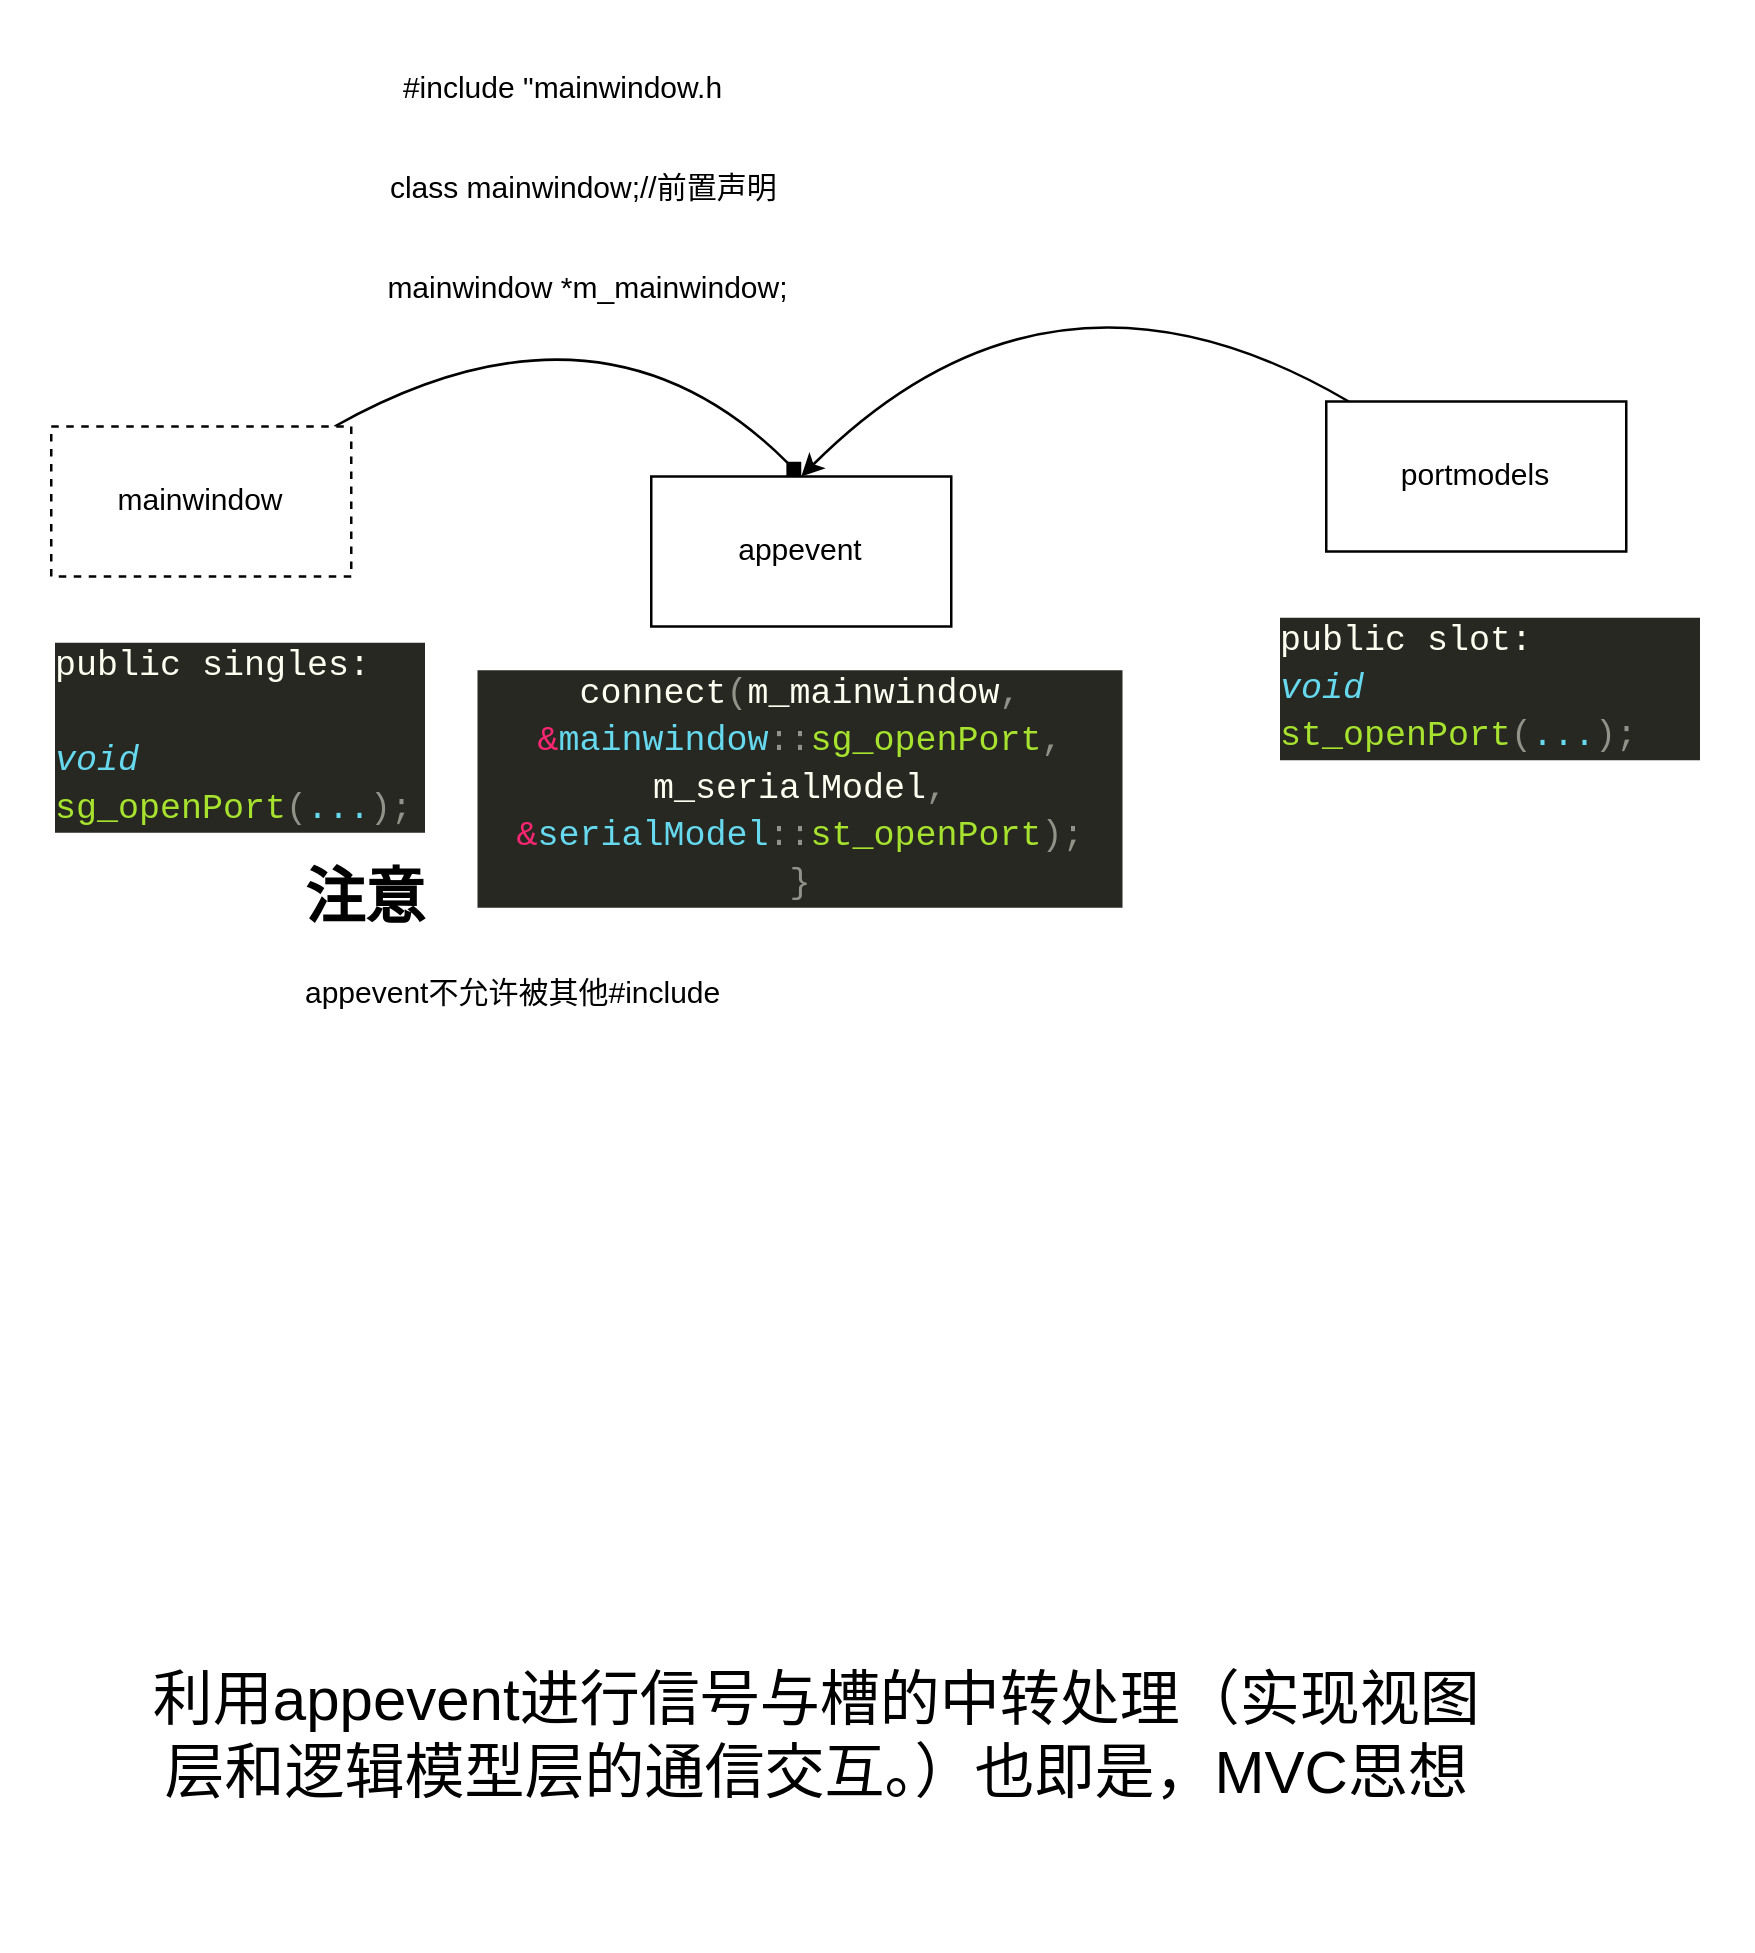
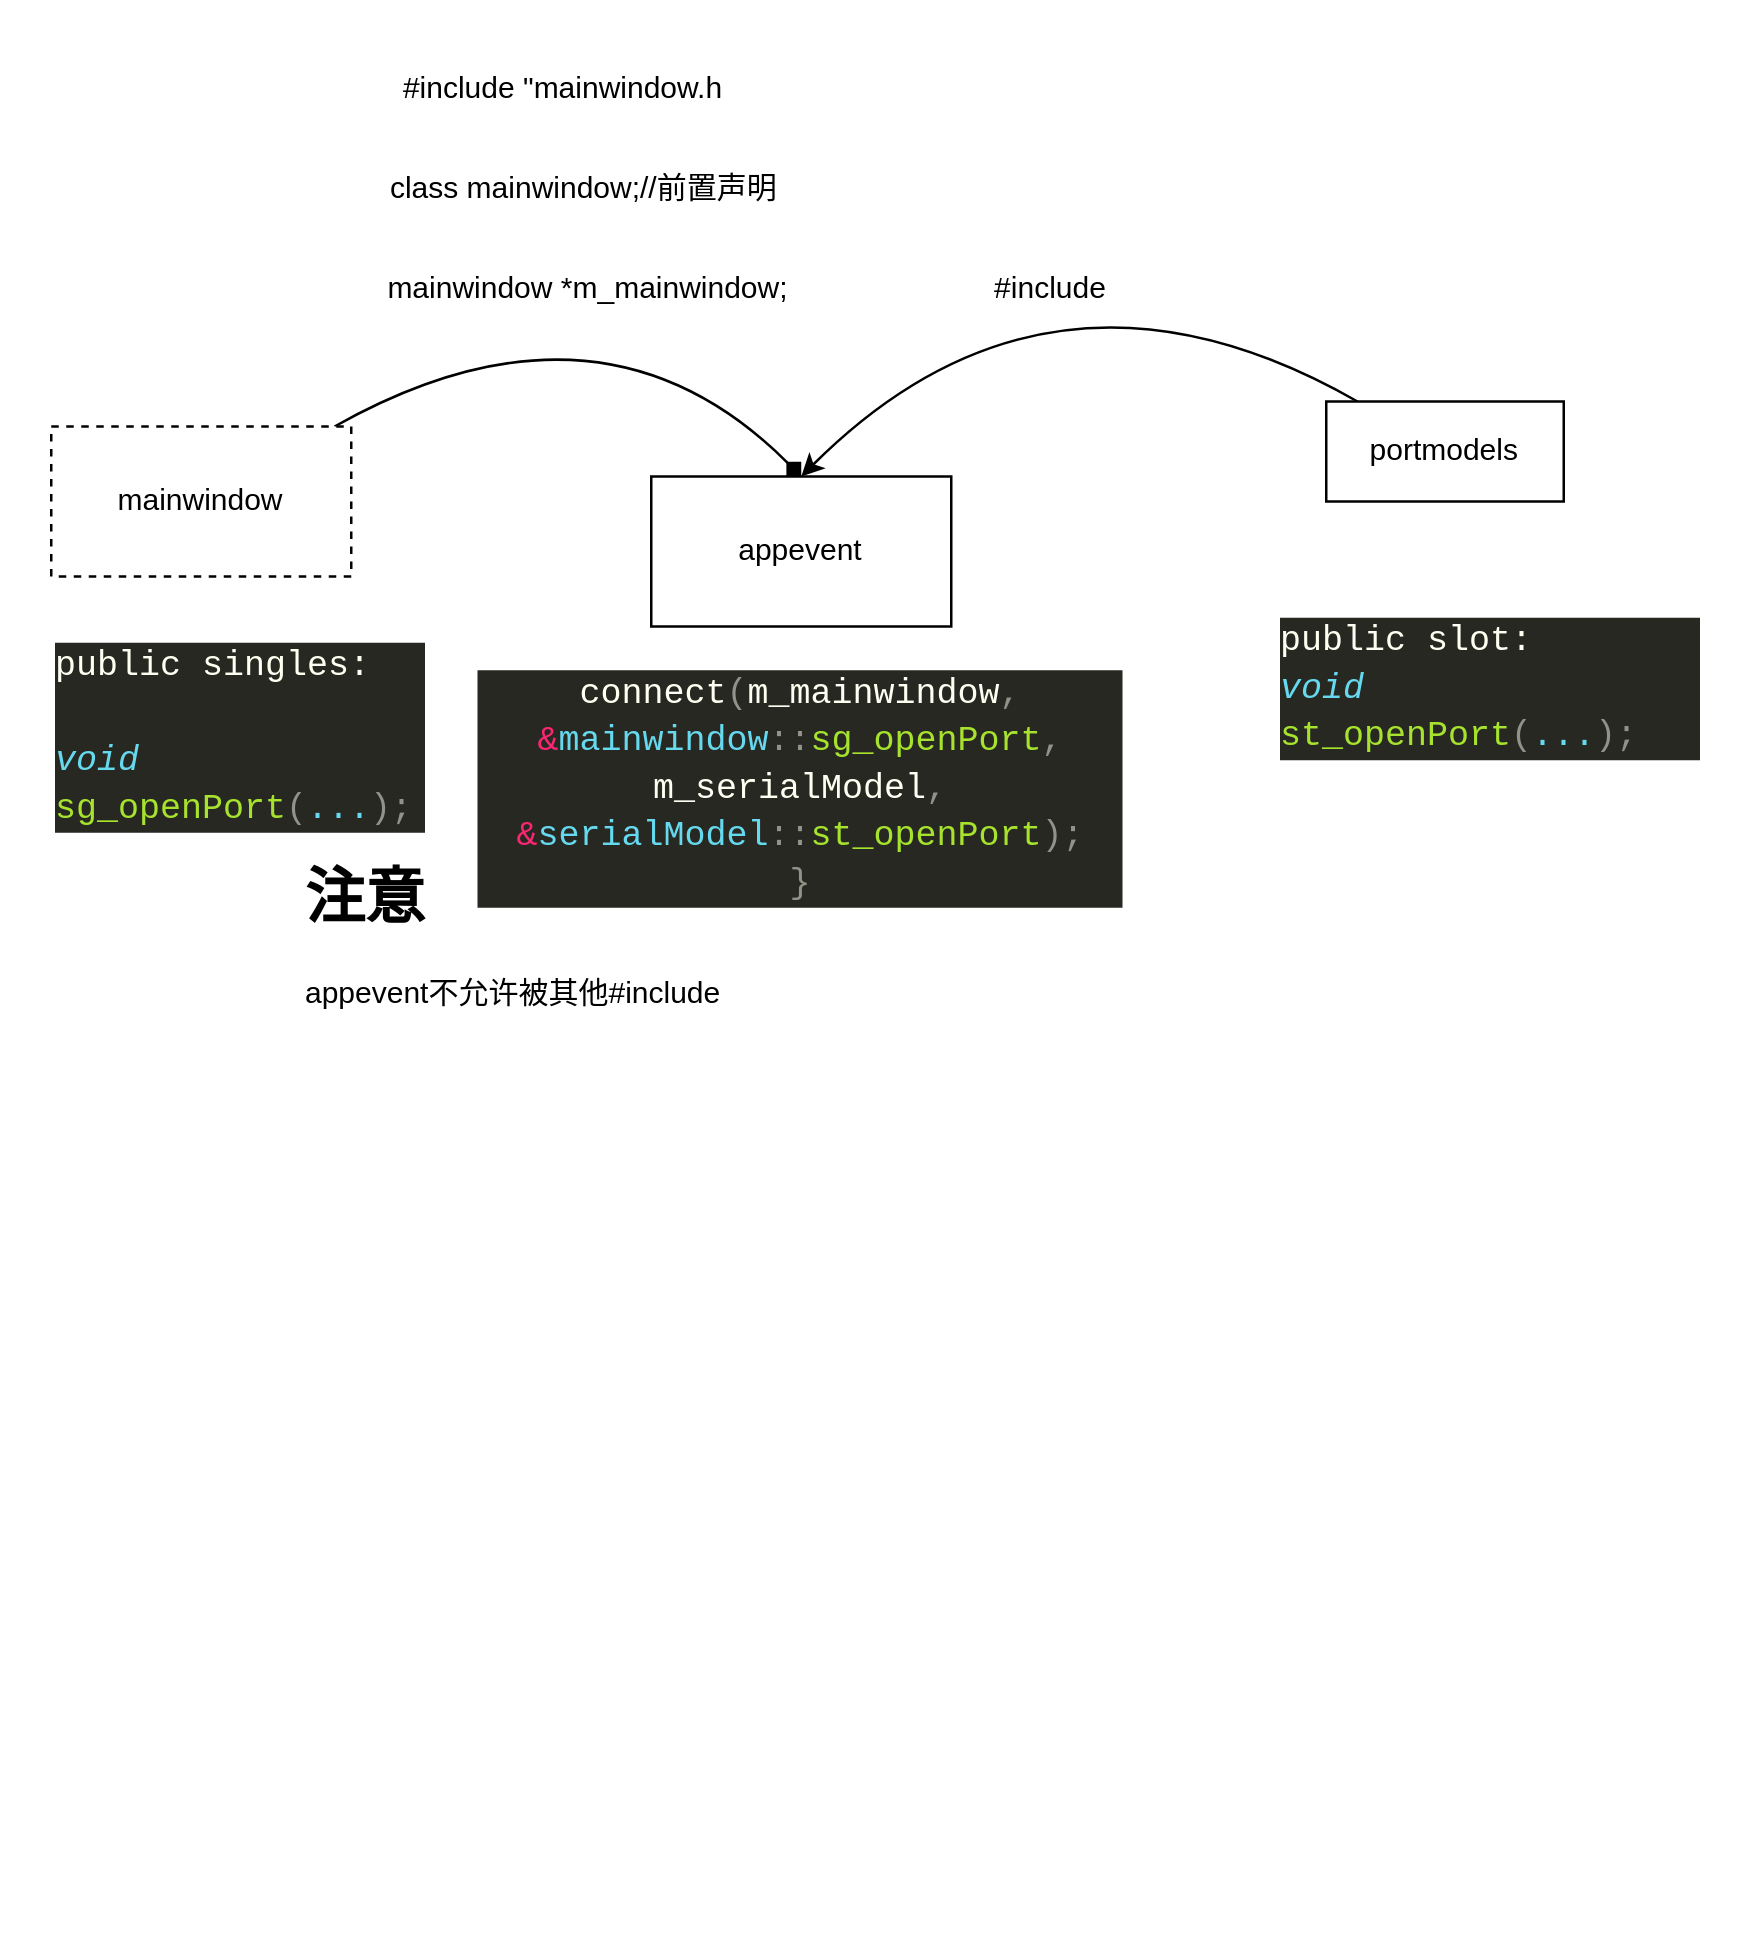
none -> (1051, 289)
(1476, 476) -> (1445, 451)
(818, 1735) -> none
